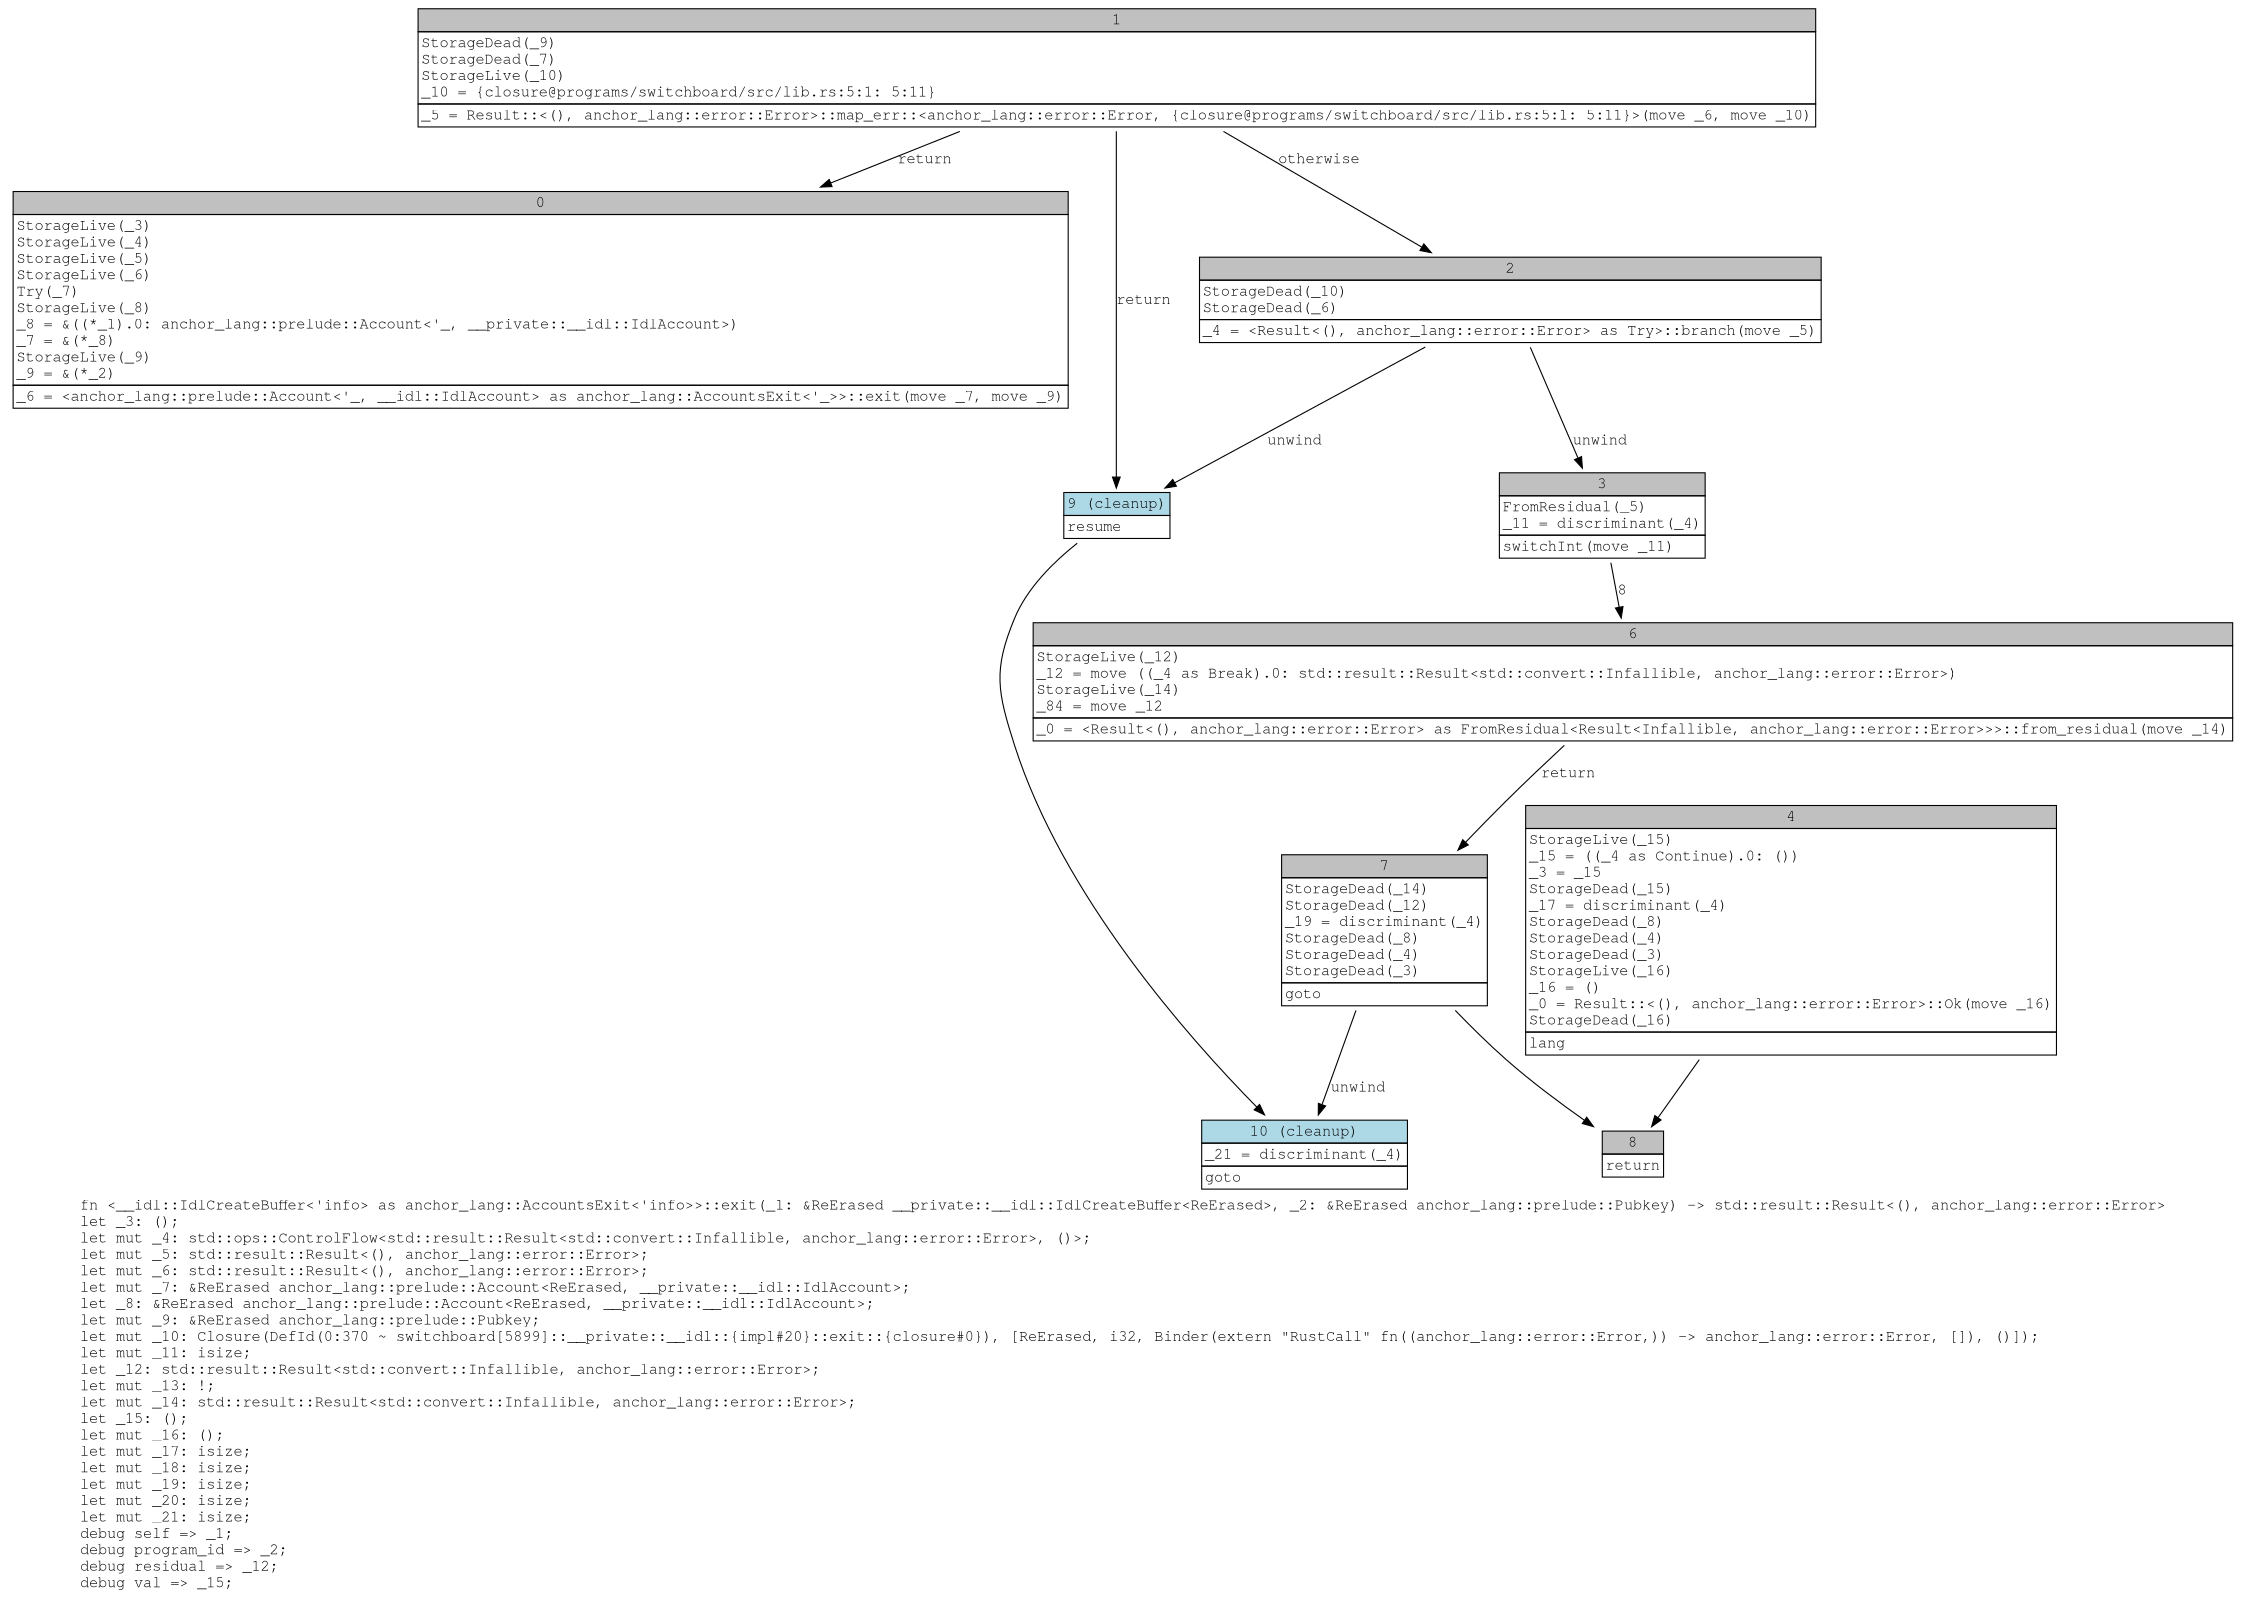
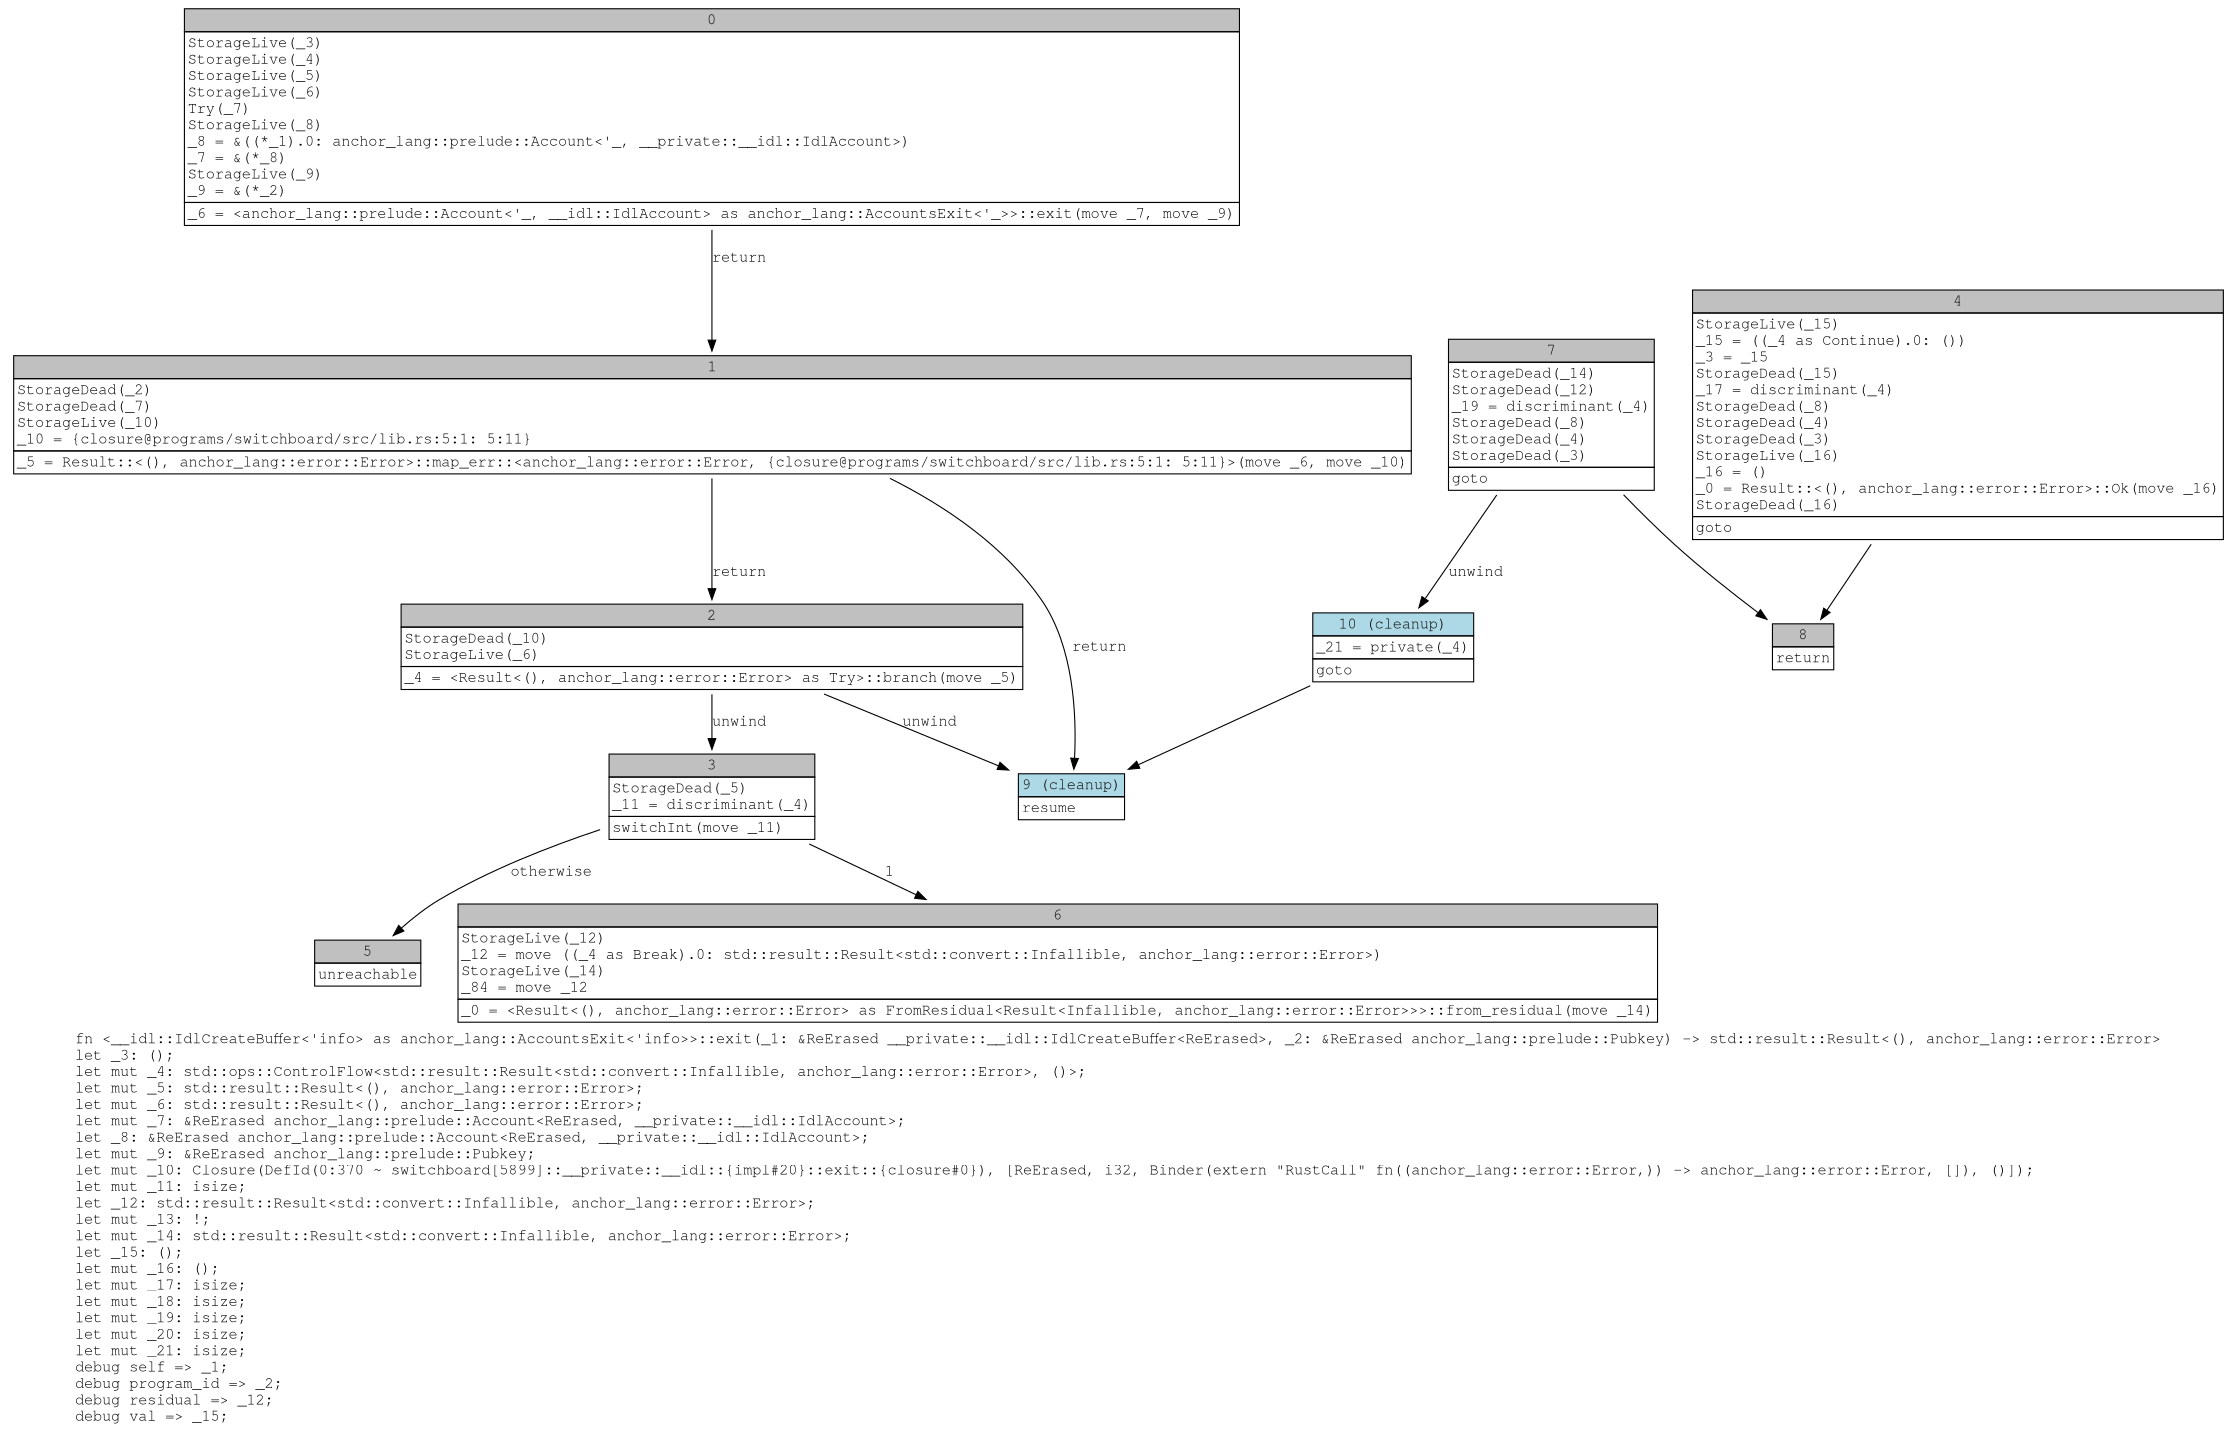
(489, 43) -> (85, 390)
(895, 157) -> (712, 285)
(1319, 159) -> (739, 572)
(1271, 308) -> (472, 654)
(1575, 507) -> (680, 788)
(1623, 590) -> (890, 872)
(1514, 793) -> none
(1056, 841) -> (1224, 725)
none -> (367, 963)
(1548, 1043) -> (1714, 528)
(1305, 1154) -> (1393, 647)
